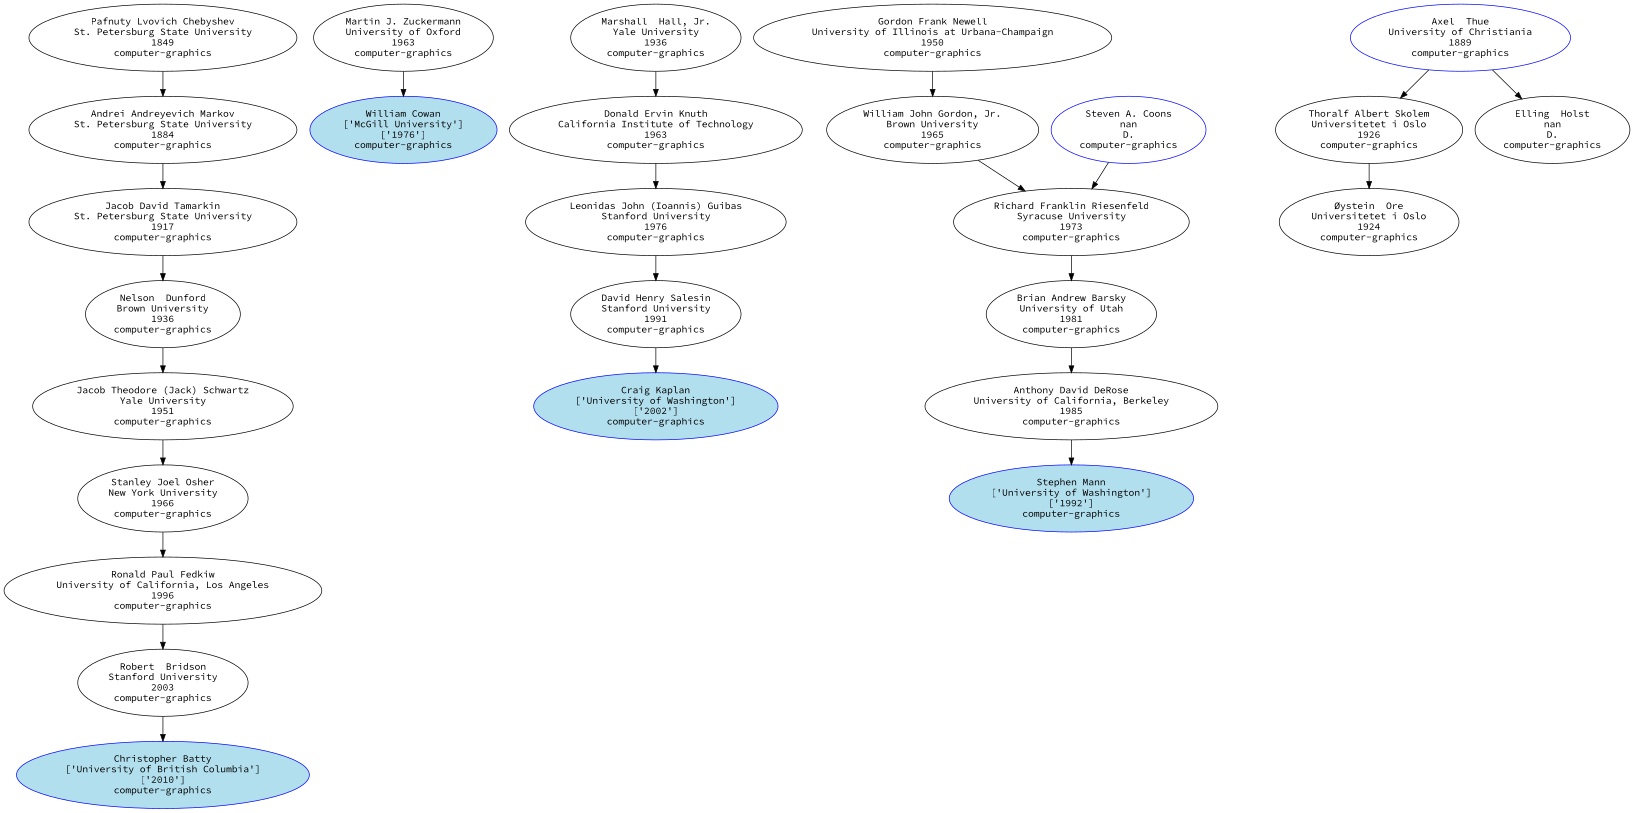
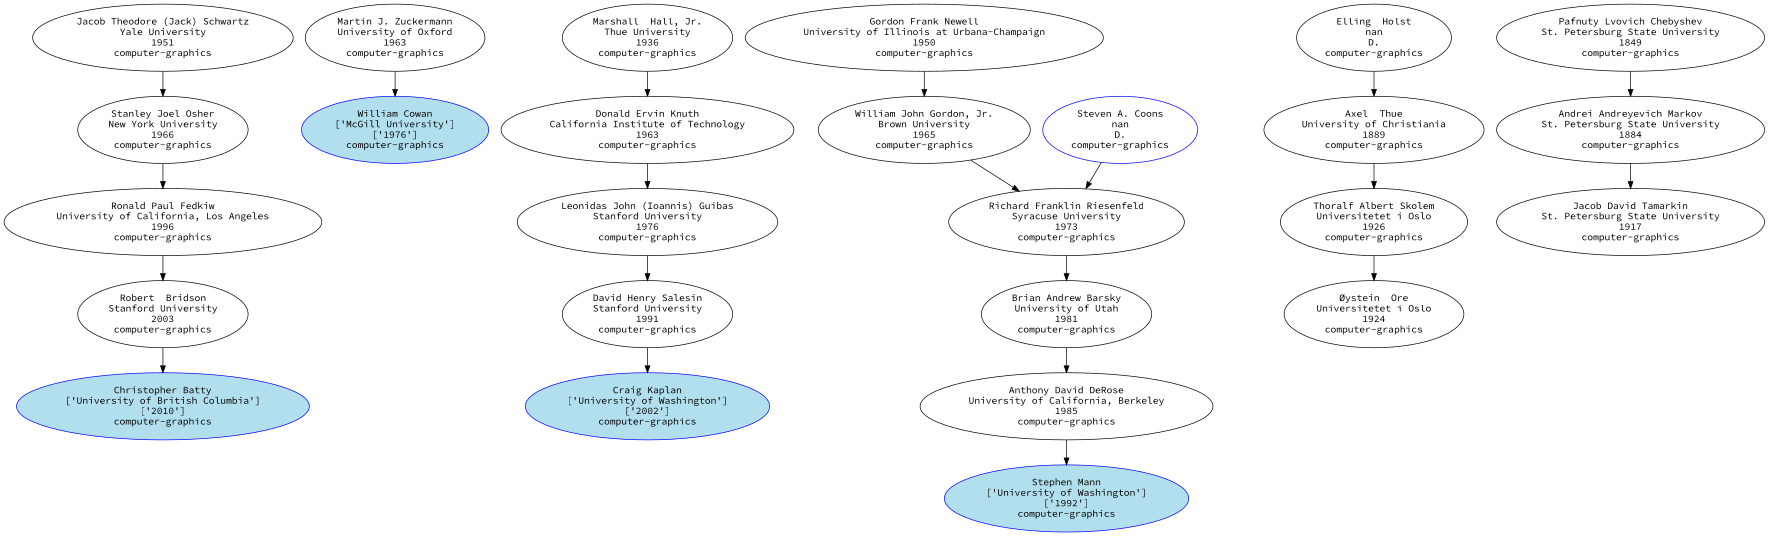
(656, 38) -> (648, 38)
(1460, 38) -> (1374, 130)
(1505, 82) -> (1374, 80)
(163, 314) -> none
